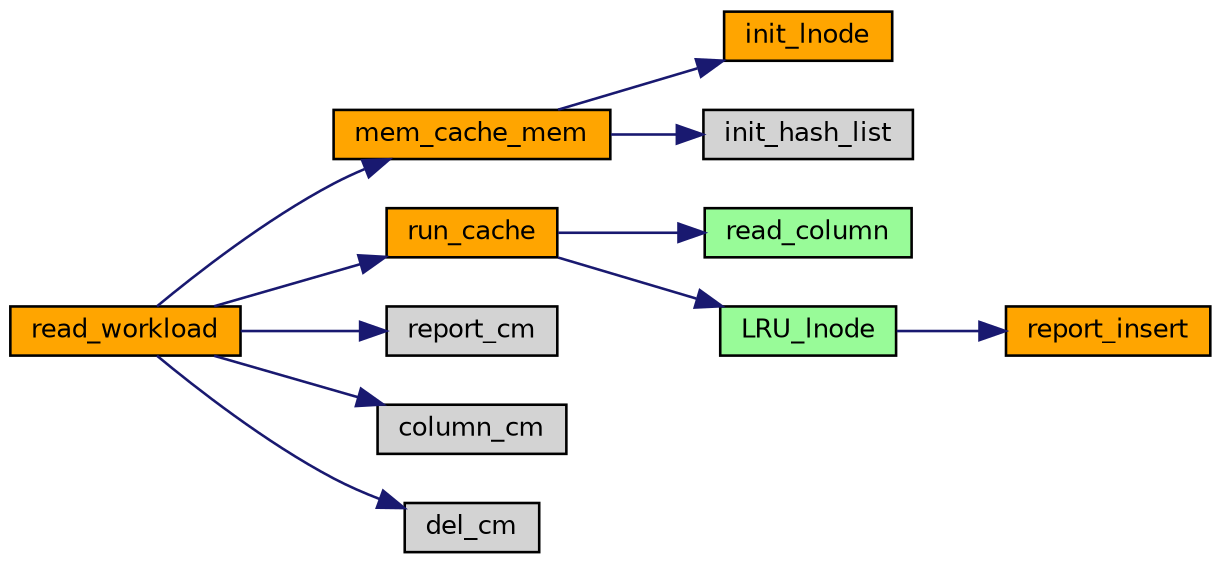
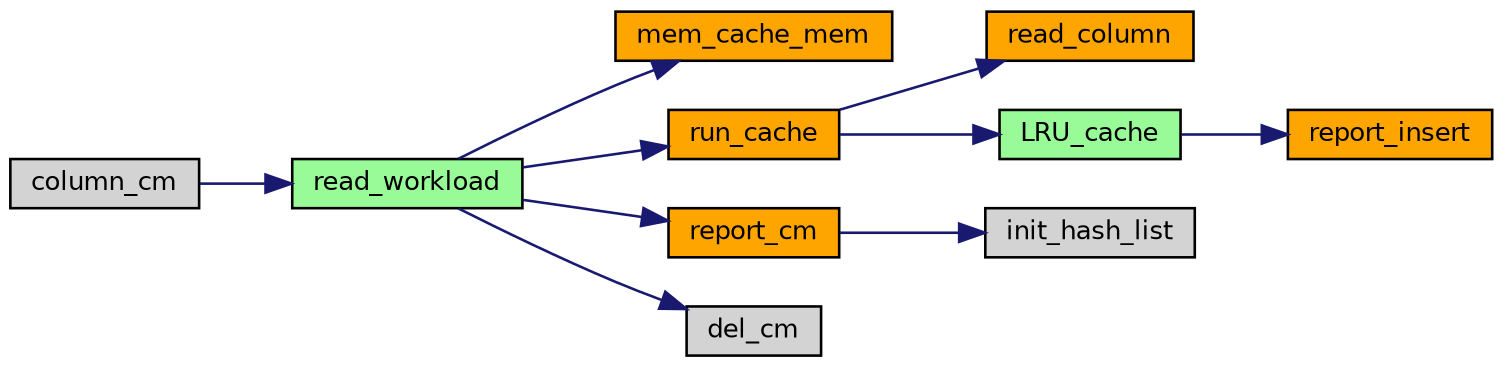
(808, 36) -> none
(644, 134) -> (899, 233)
(808, 233) -> (1090, 36)
(125, 331) -> (407, 184)
(472, 331) -> (754, 233)
(808, 331) -> (1090, 134)
(286, 377) -> (233, 184)
